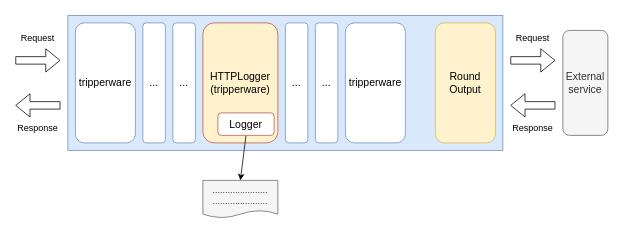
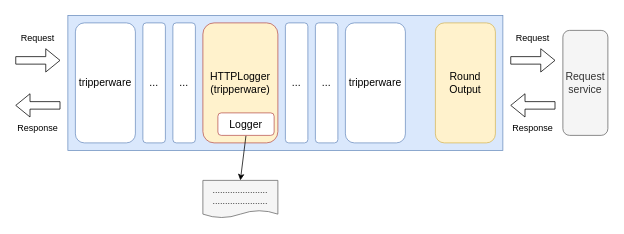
(585, 83) -> (585, 83)
